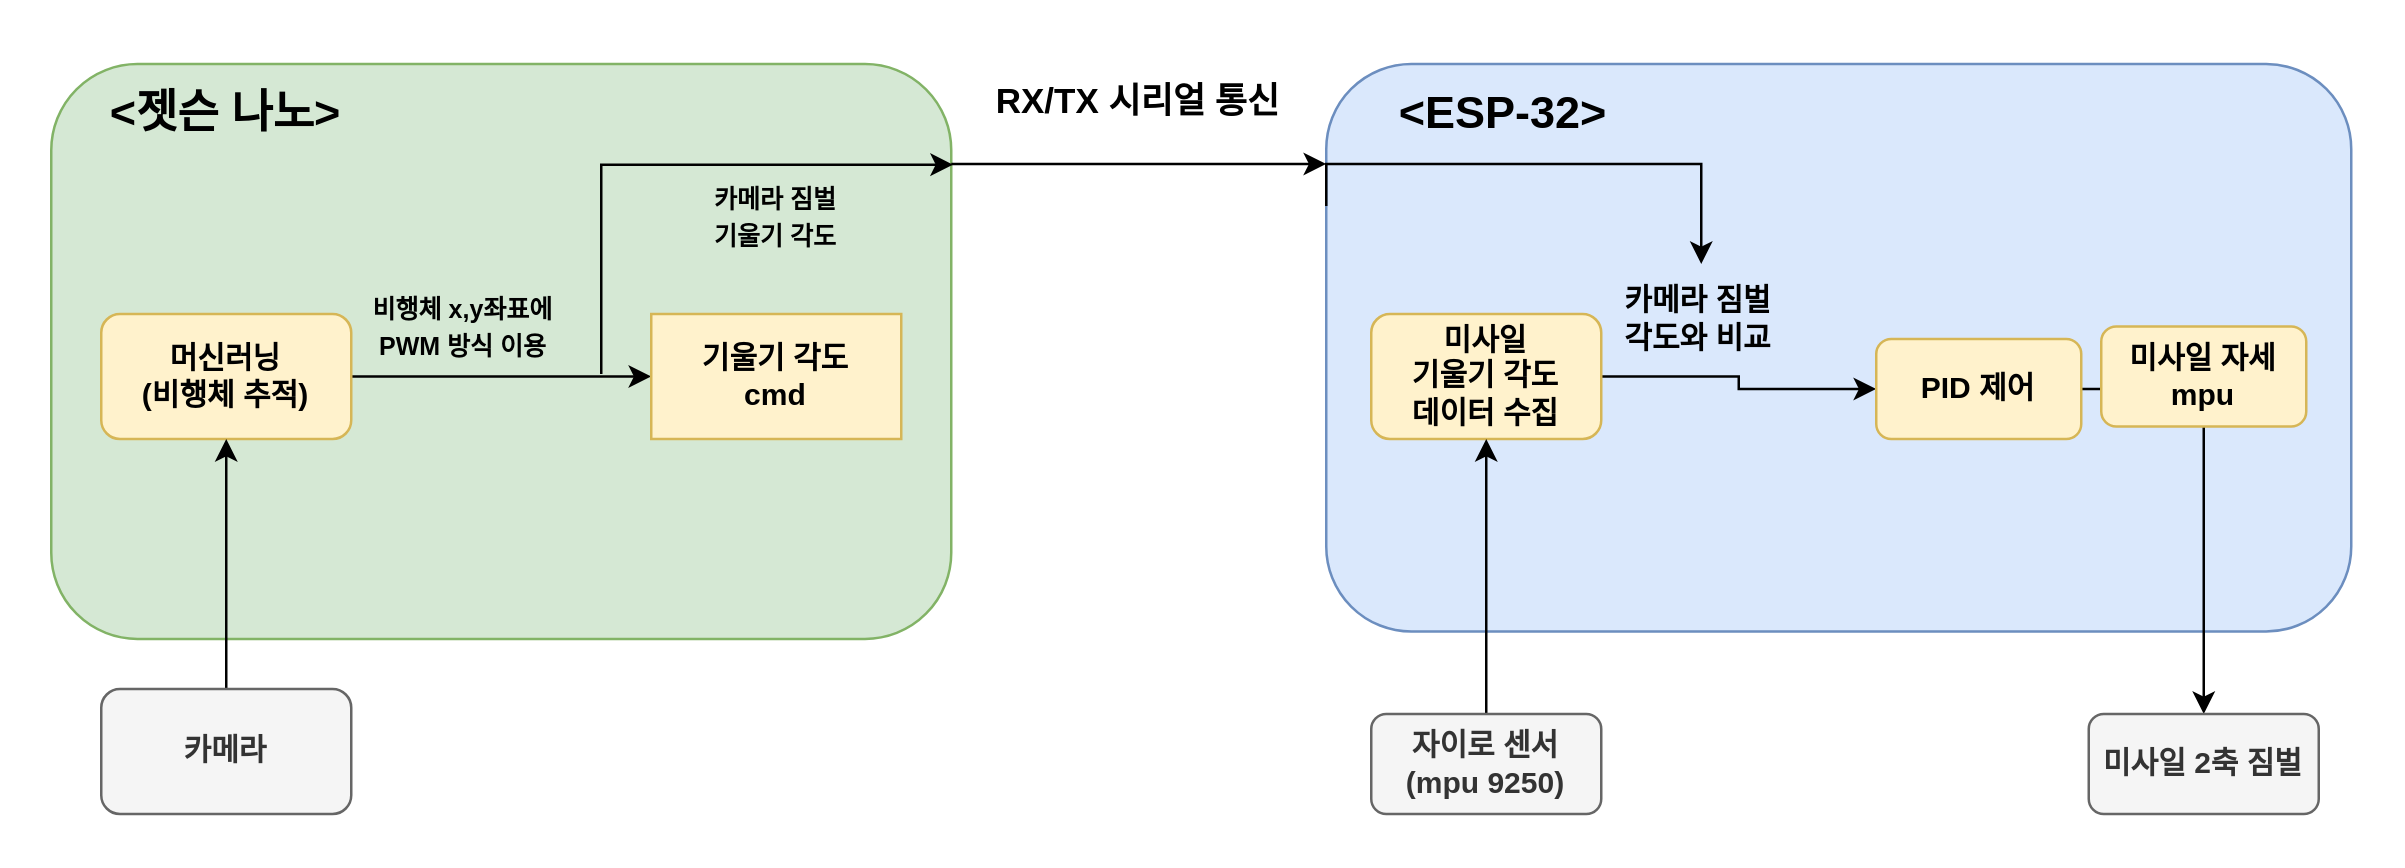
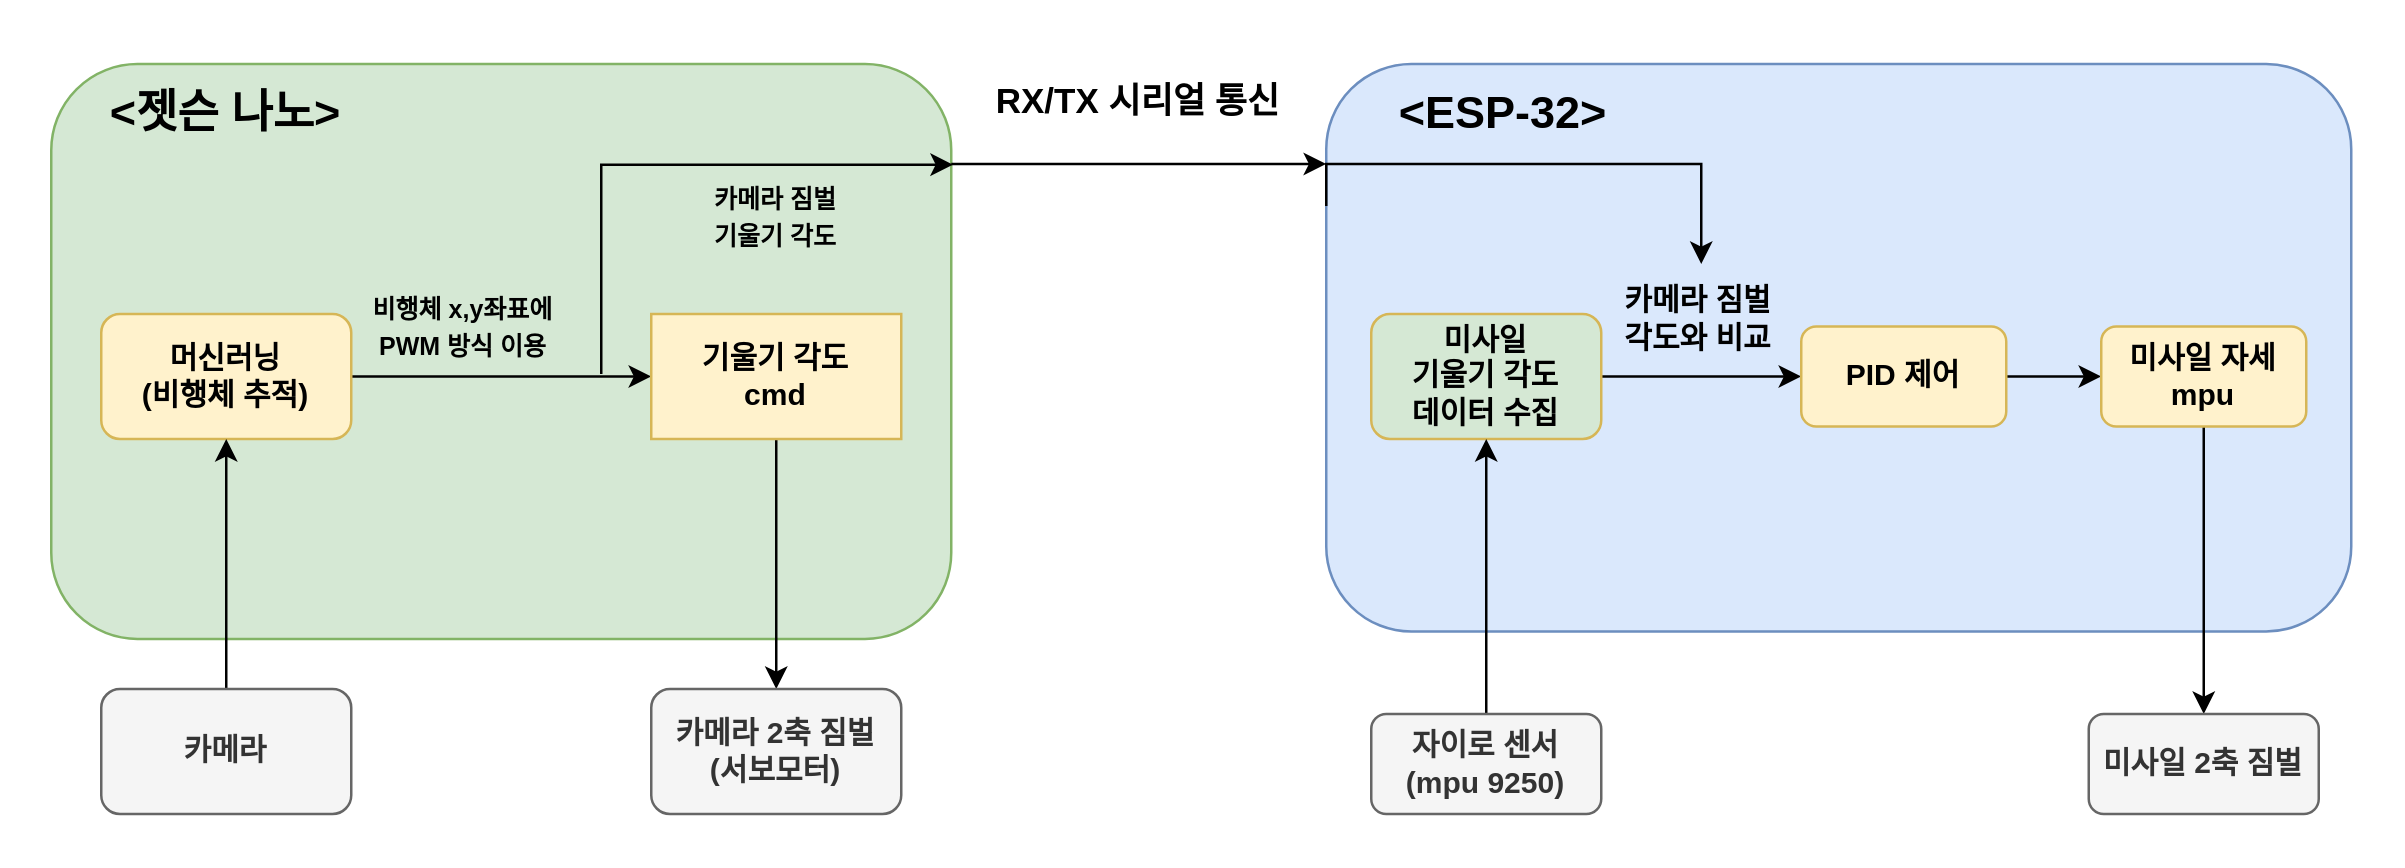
(1486, 376) -> (1486, 376)
(1979, 389) -> (1904, 376)
none -> (776, 556)
none -> (776, 751)
